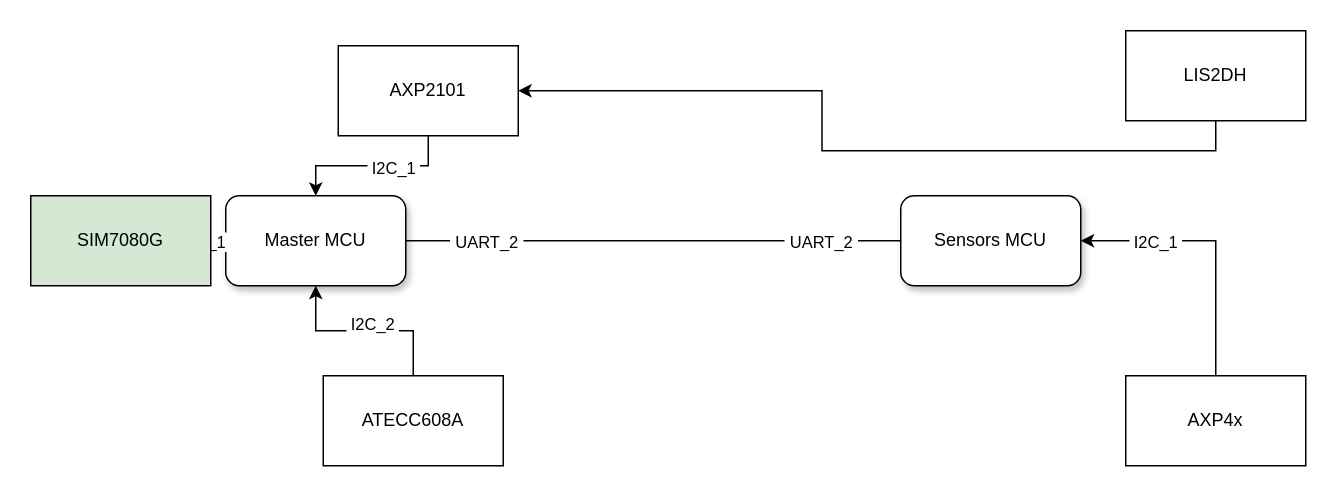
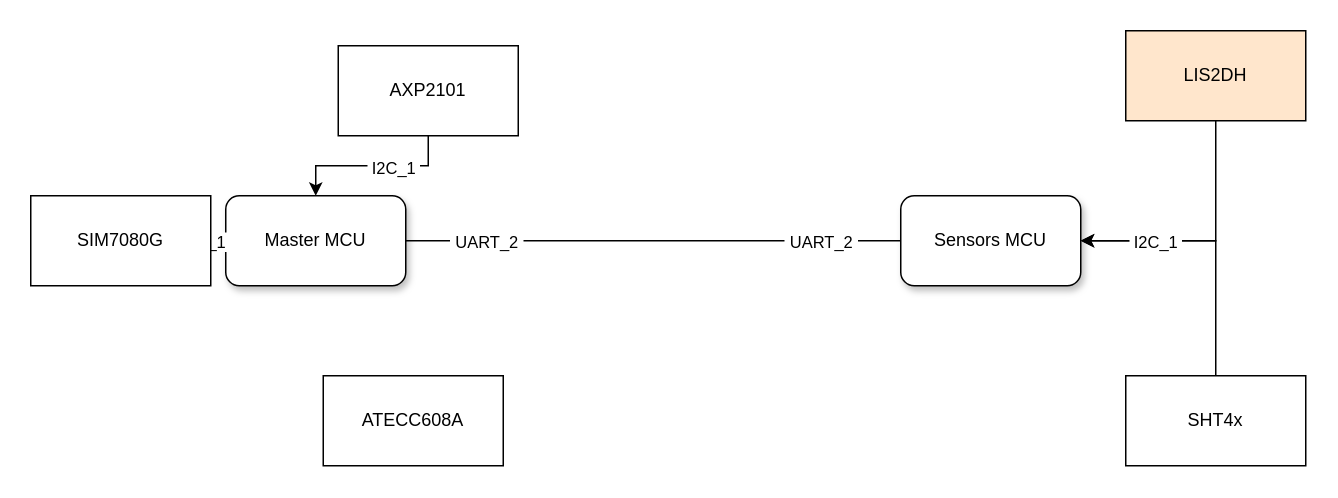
(1216, 76) -> (1216, 76)
(843, 151) -> (1216, 193)
(121, 241) -> (121, 241)
(211, 241) -> (211, 241)
(370, 331) -> none
(1216, 421) -> (1216, 421)
